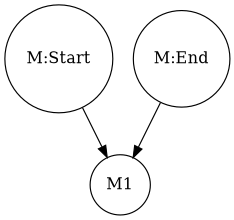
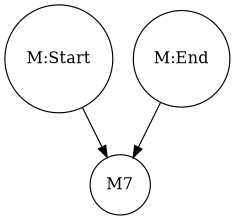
(120, 185) -> (120, 185)
